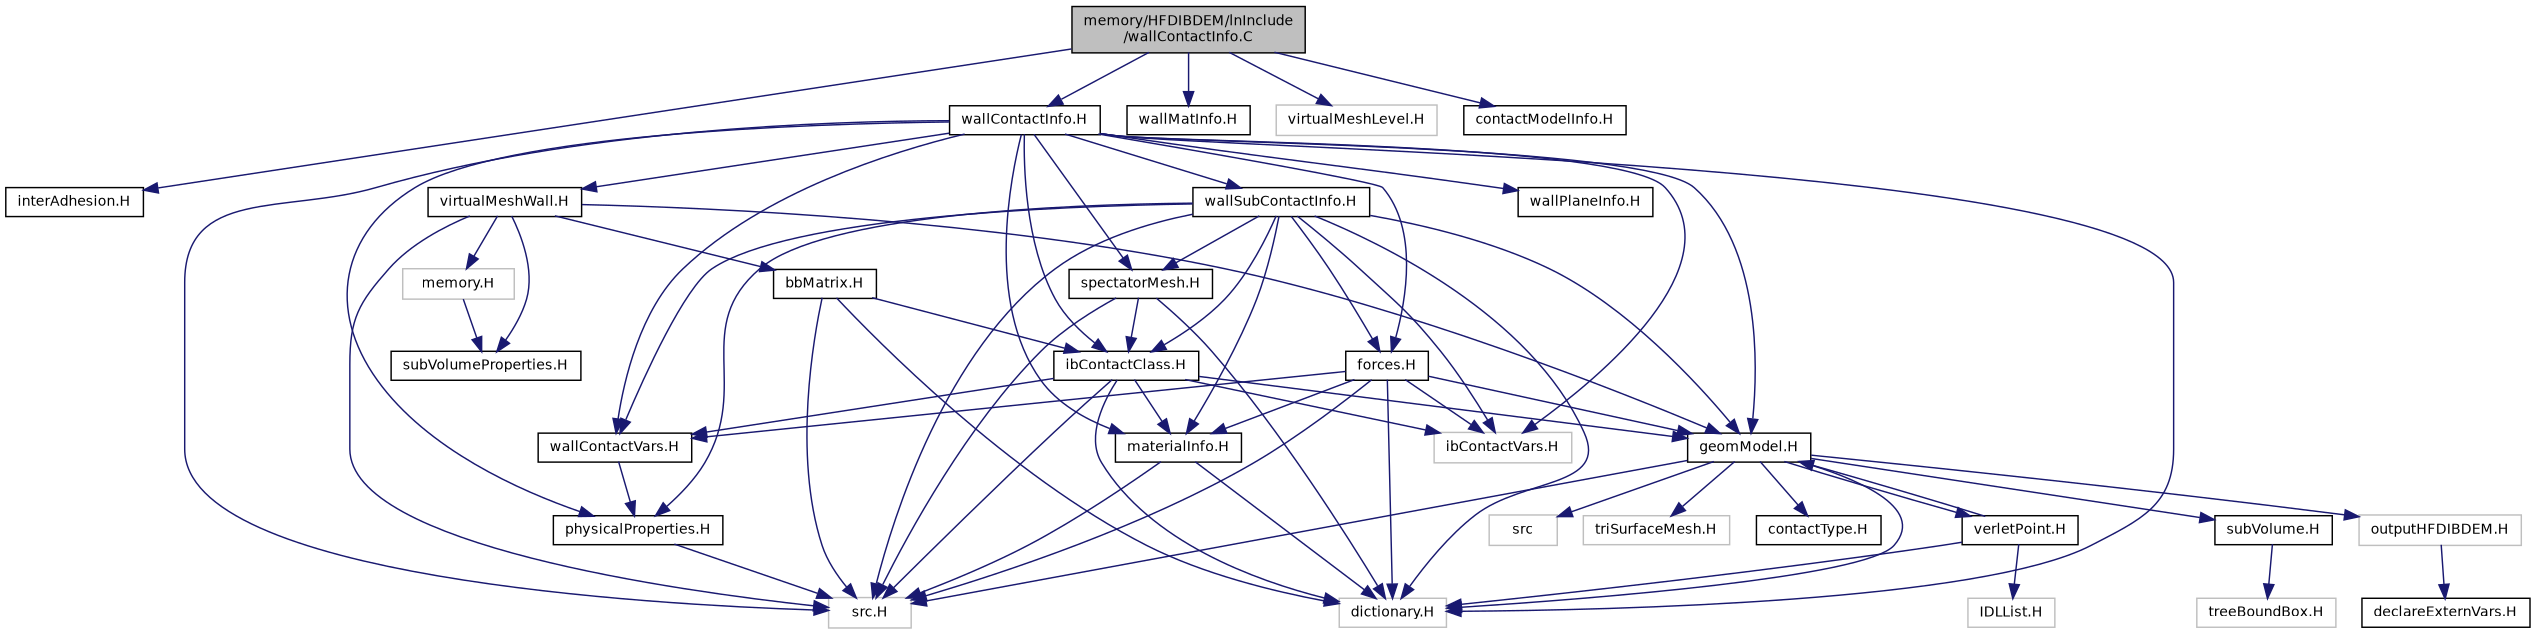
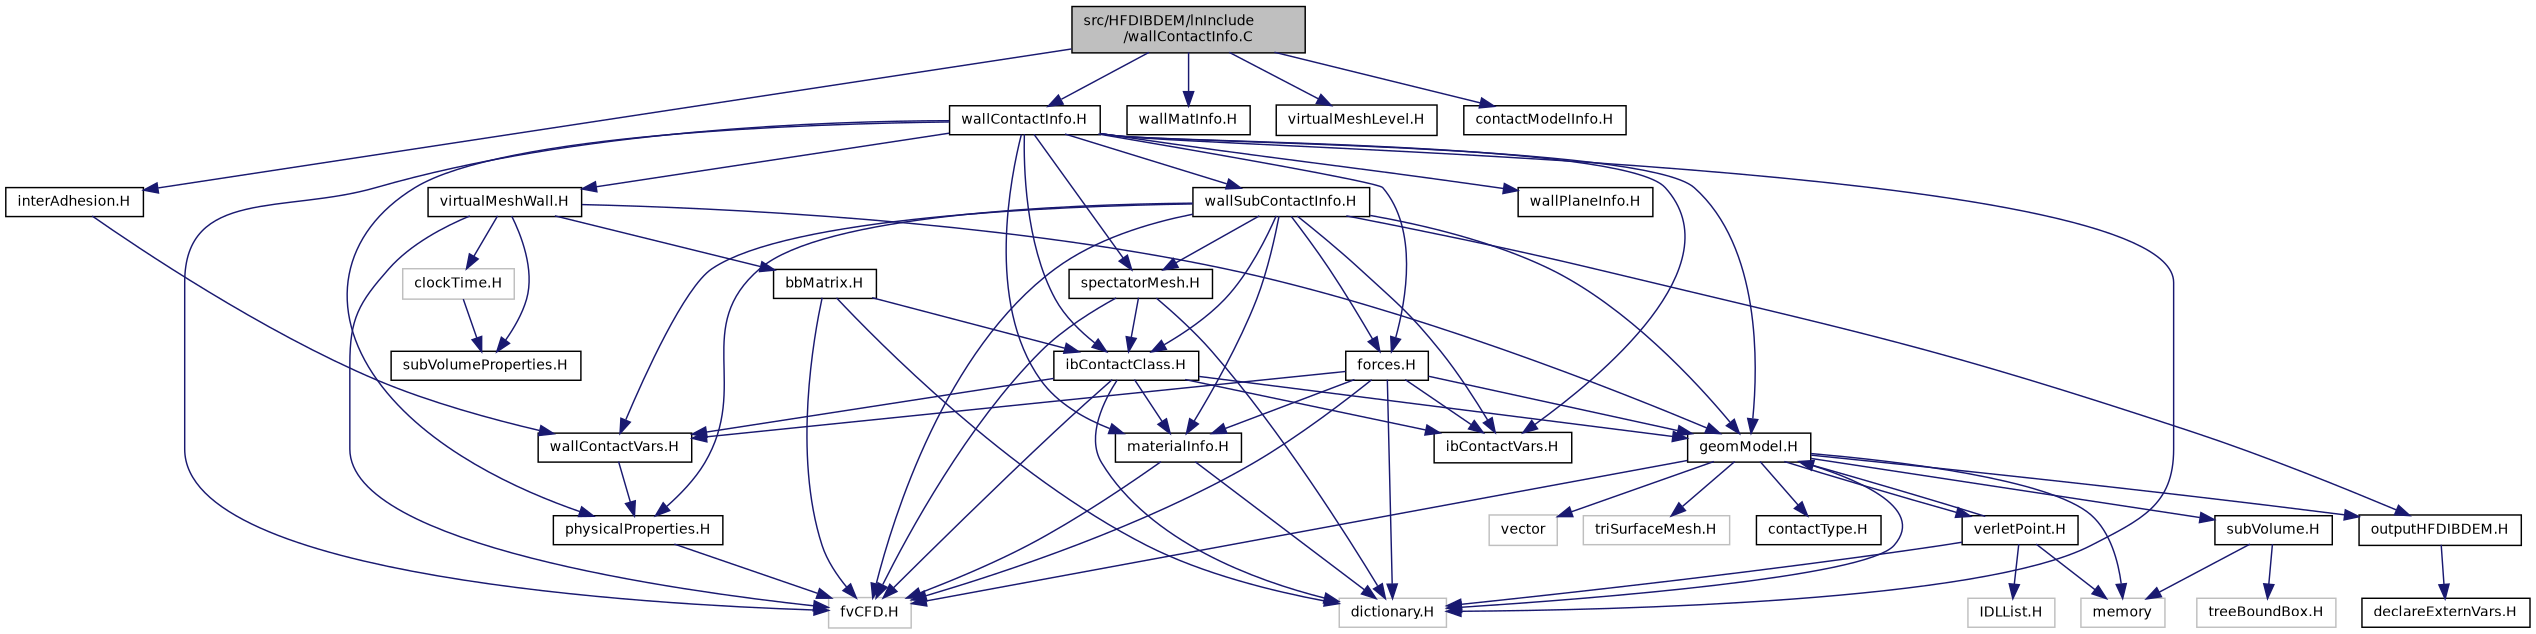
(1189, 30) -> (1189, 30)
(1357, 120) -> (1357, 120)
(742, 224) -> (305, 346)
(458, 284) -> (458, 284)
(1558, 388) -> (1879, 338)
(1503, 448) -> (1503, 448)
(1523, 530) -> (1523, 530)
(2440, 530) -> (2440, 530)
(870, 613) -> (870, 613)
none -> (2123, 613)
